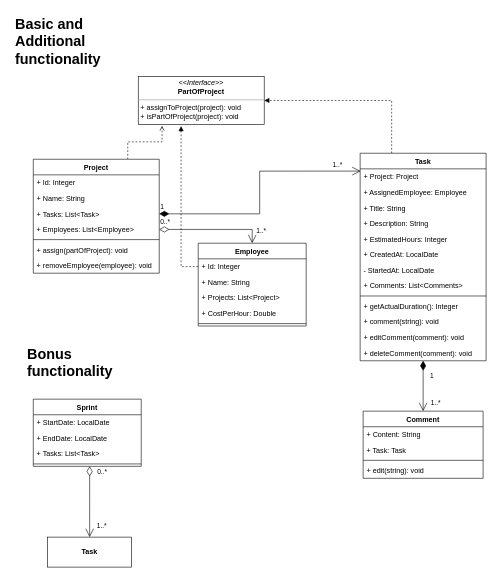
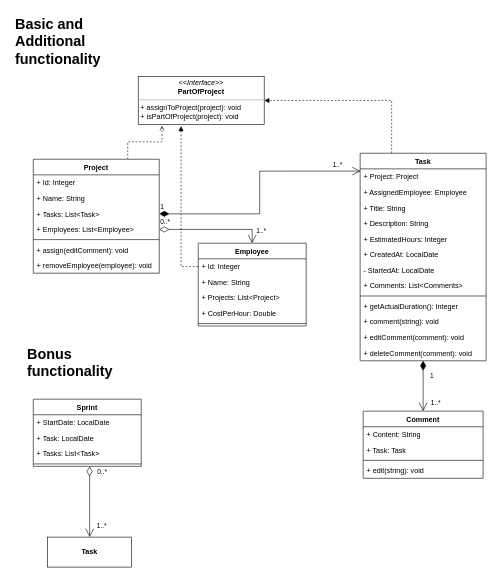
(90, 250) -> (85, 250)
(73, 439) -> (67, 439)
